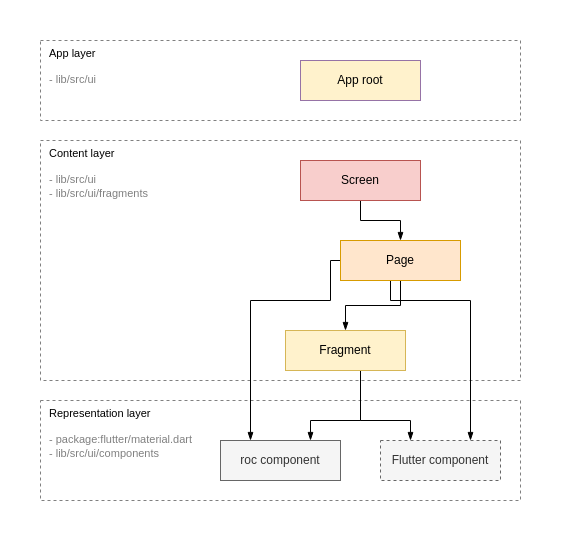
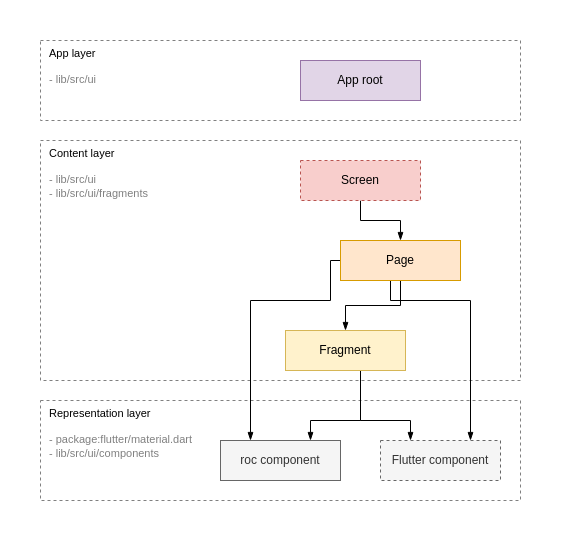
(361, 81) -> (361, 81)
(361, 181) -> (361, 181)
